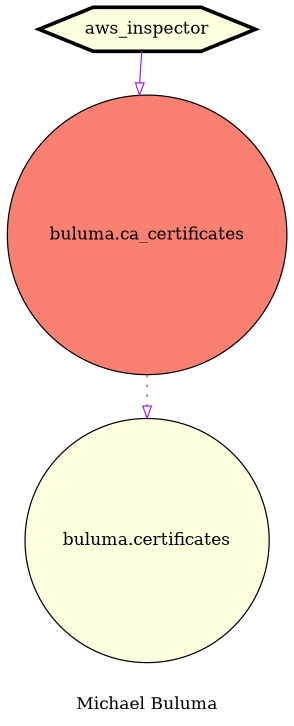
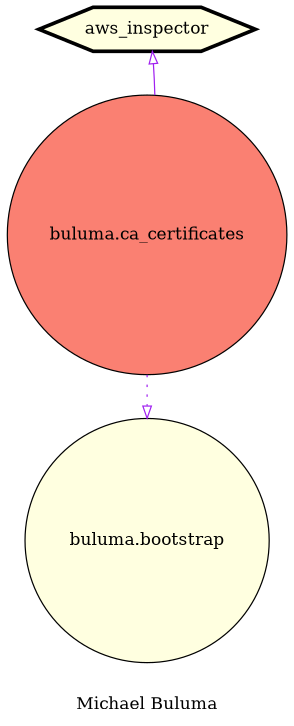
(141, 67) -> (154, 79)
(147, 541) -> (147, 541)
